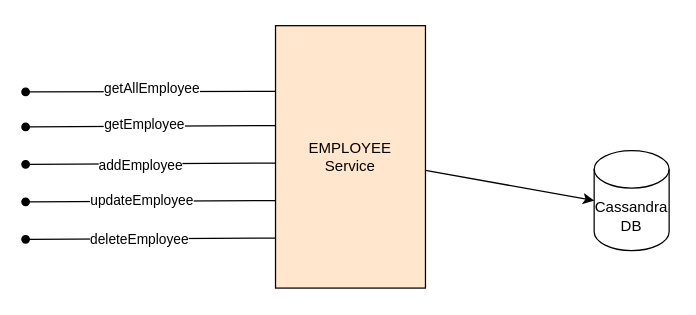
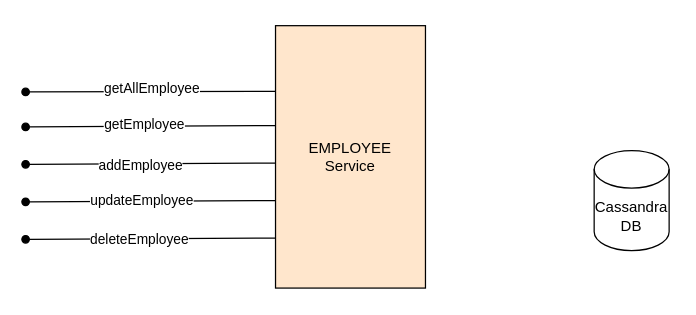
(506, 185) -> none
